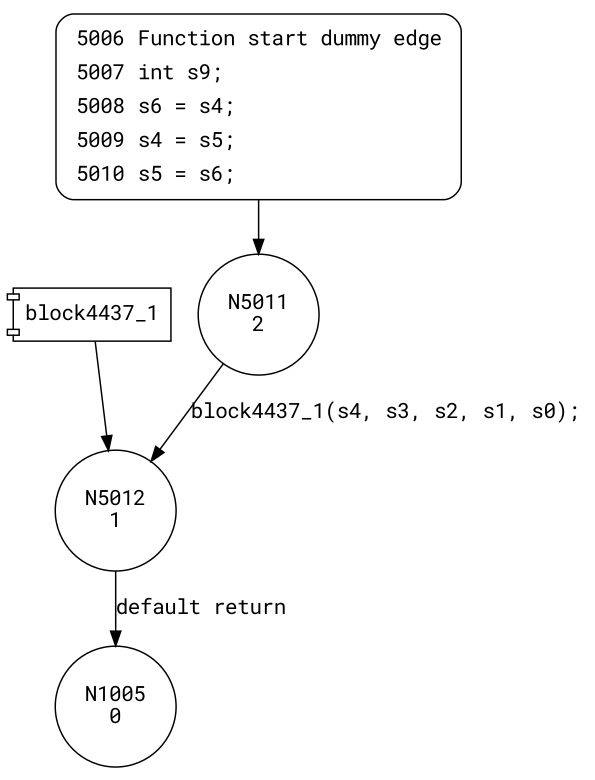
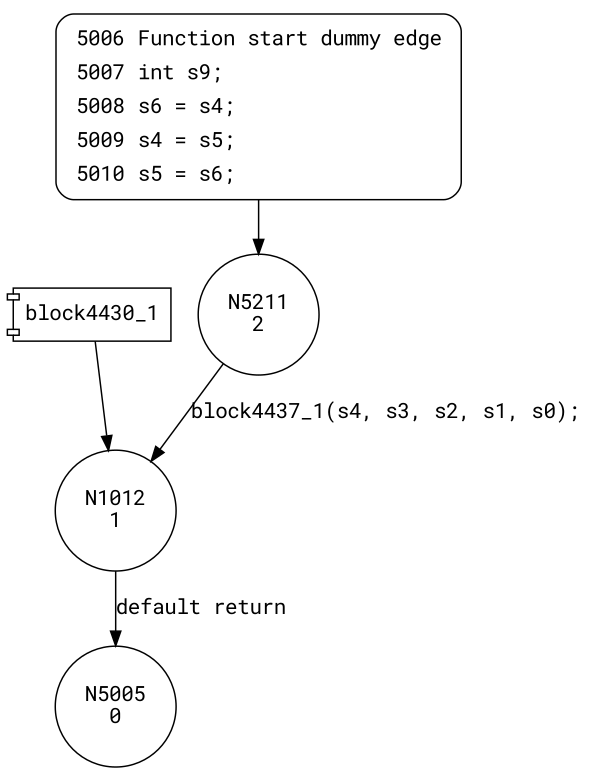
(92, 315) -> (92, 315)
(259, 315) -> (259, 315)
(116, 511) -> (116, 511)
(116, 707) -> (116, 707)
